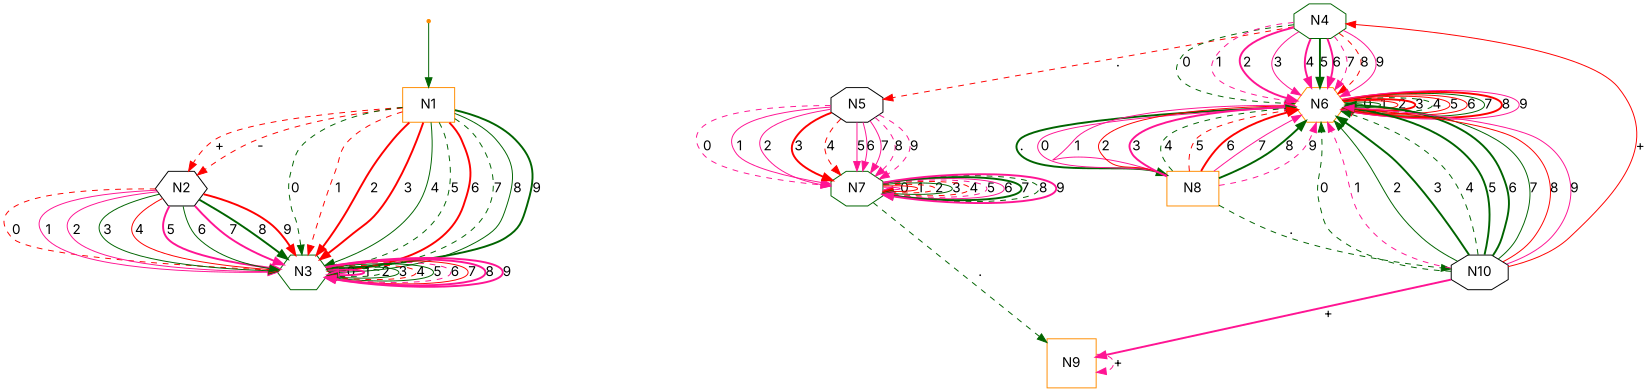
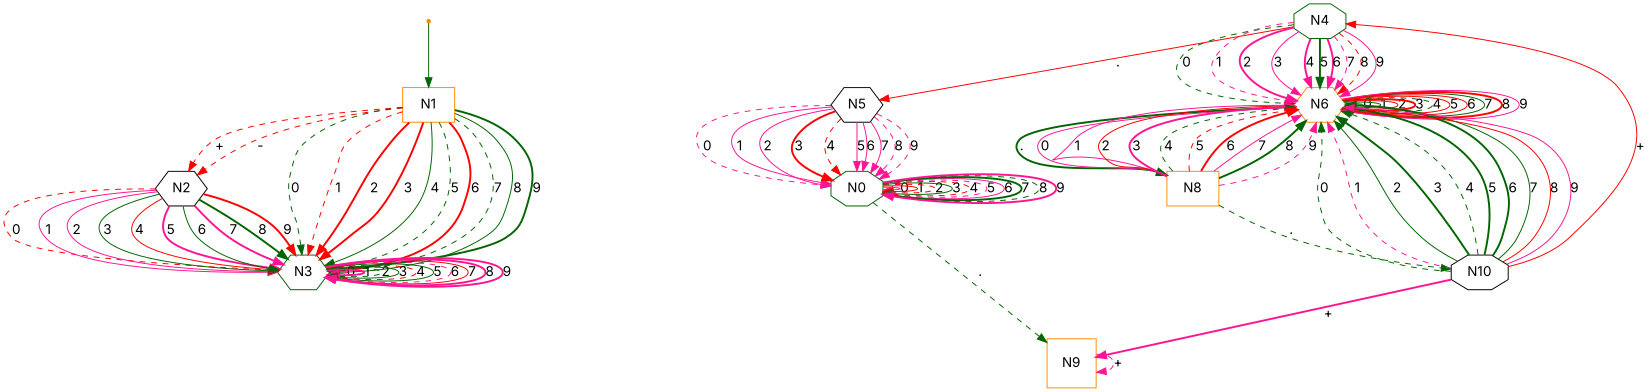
(1093, 62) -> (1091, 63)
(857, 105) -> (857, 105)
(857, 189) -> (857, 189)
